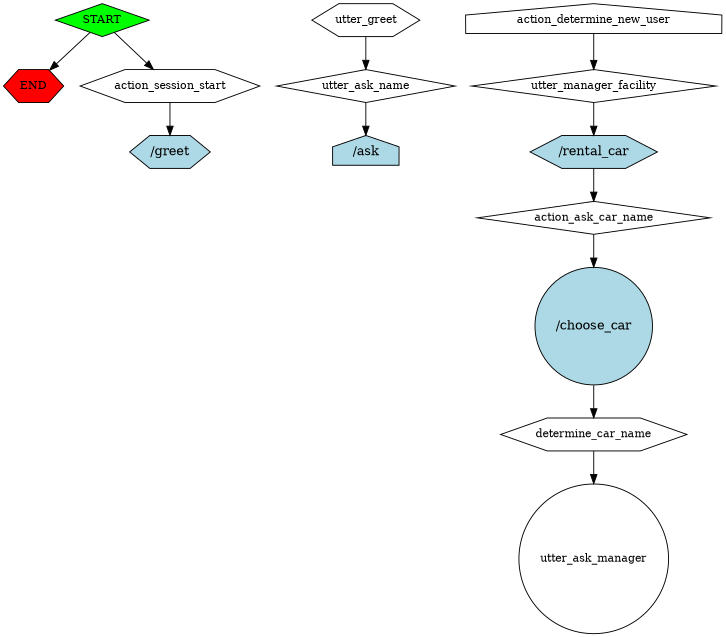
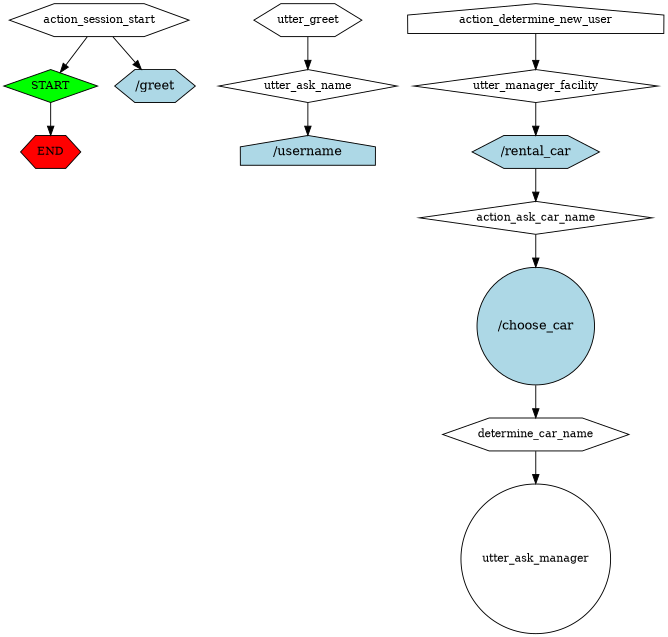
(130, 48) -> (77, 51)
(366, 152) -> (308, 152)
